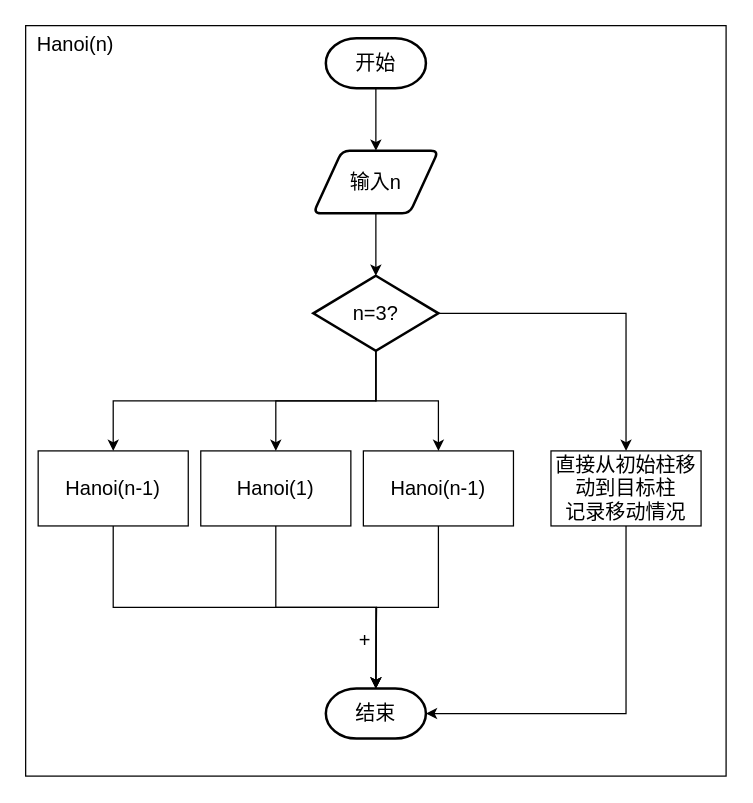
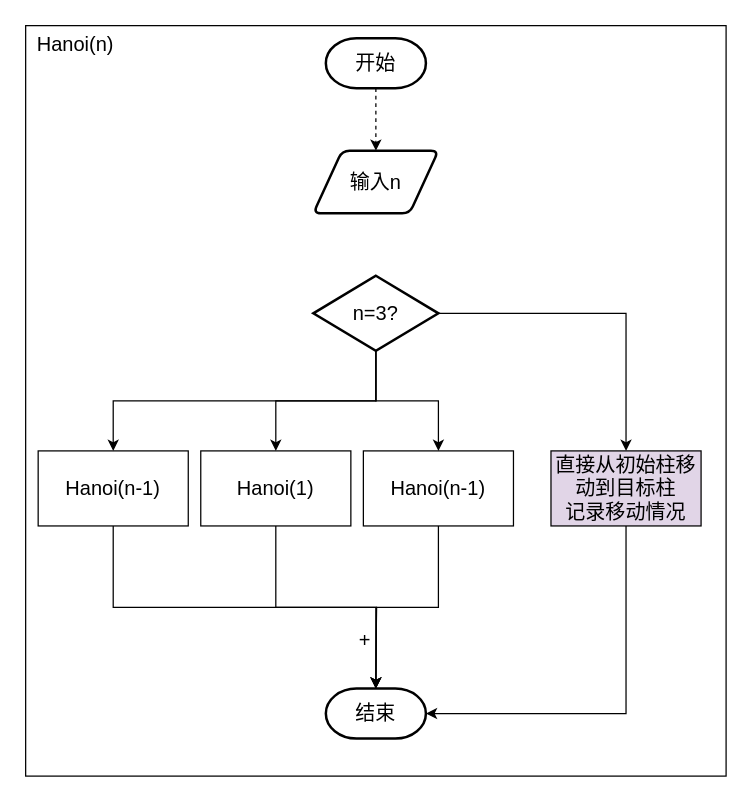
(376, 115) -> (376, 115)
(376, 240) -> none
(626, 488) -> (626, 488)
